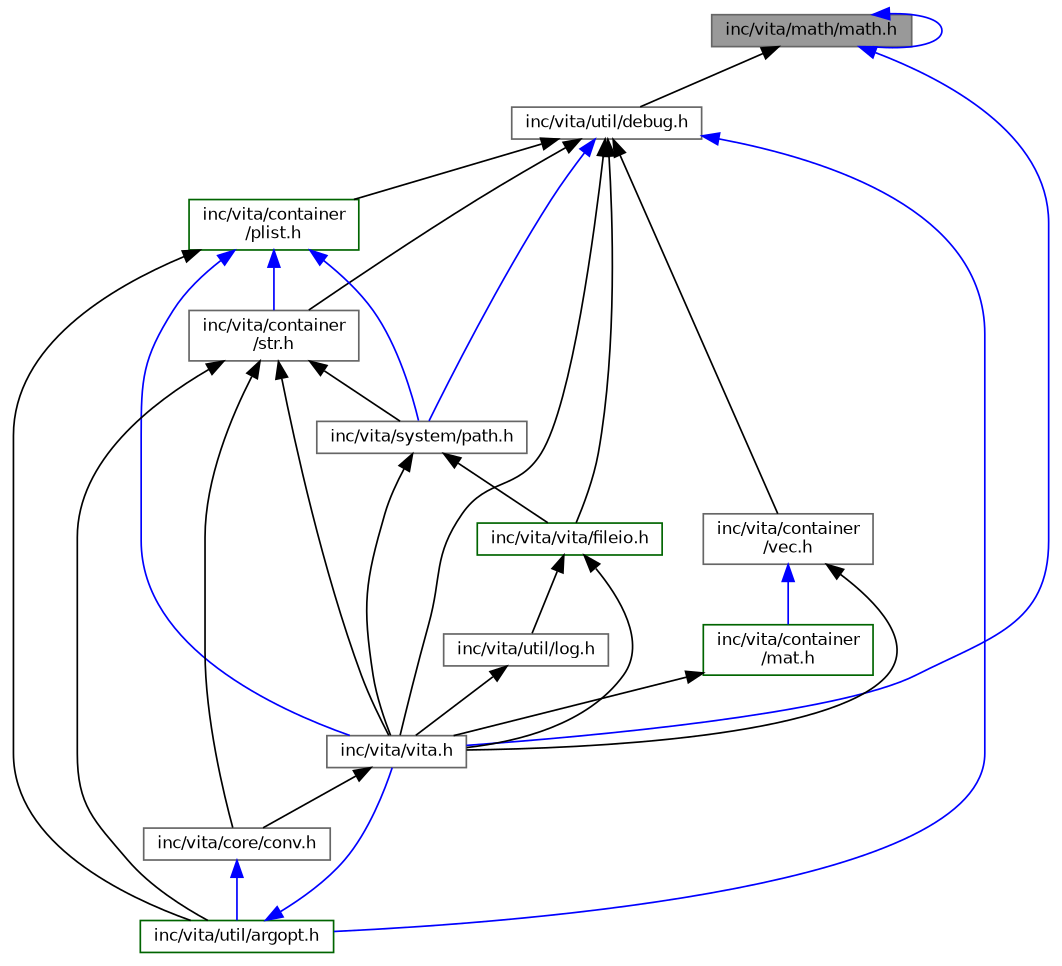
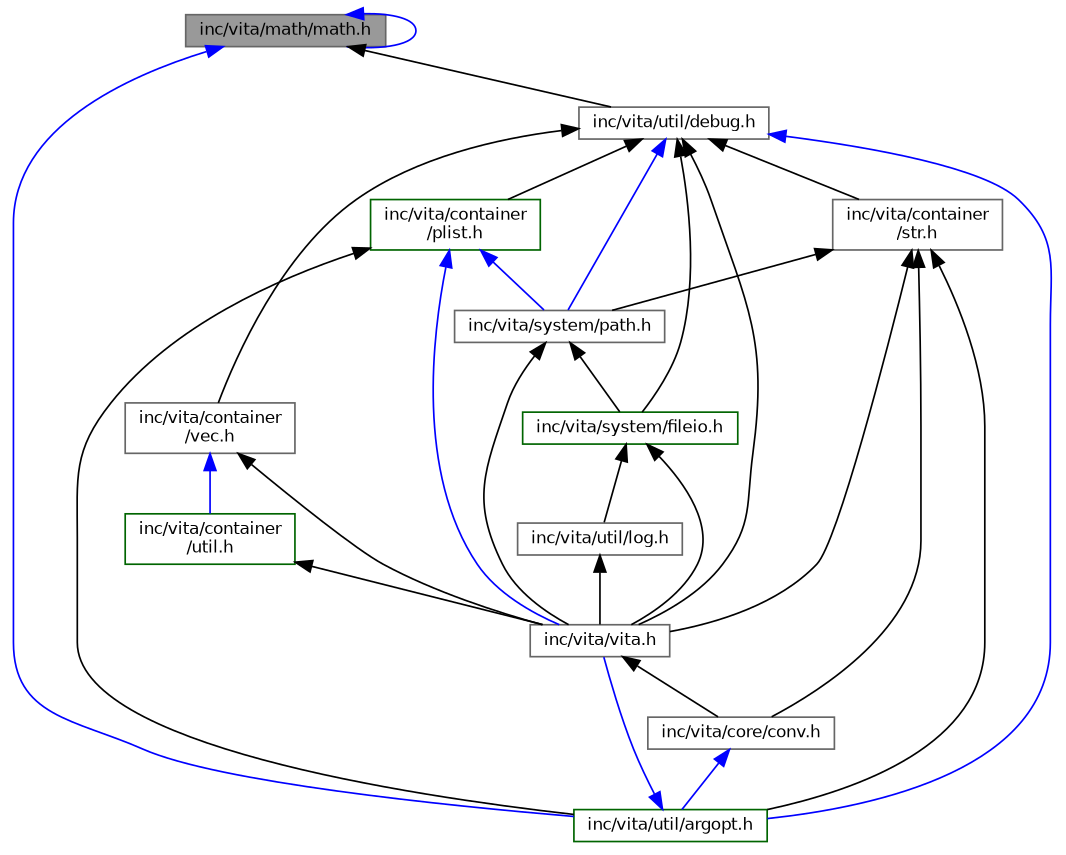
(274, 289) -> none
(570, 539) -> (630, 428)
(1042, 582) -> (13, 605)
(788, 650) -> (210, 539)
